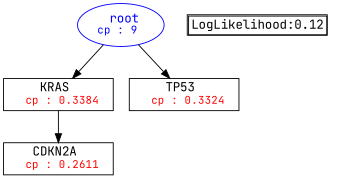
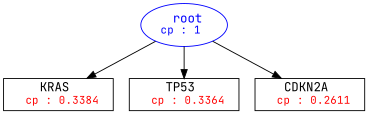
(257, 25) -> none
(121, 30) -> (184, 30)
(188, 100) -> (188, 100)
(58, 122) -> (243, 58)
